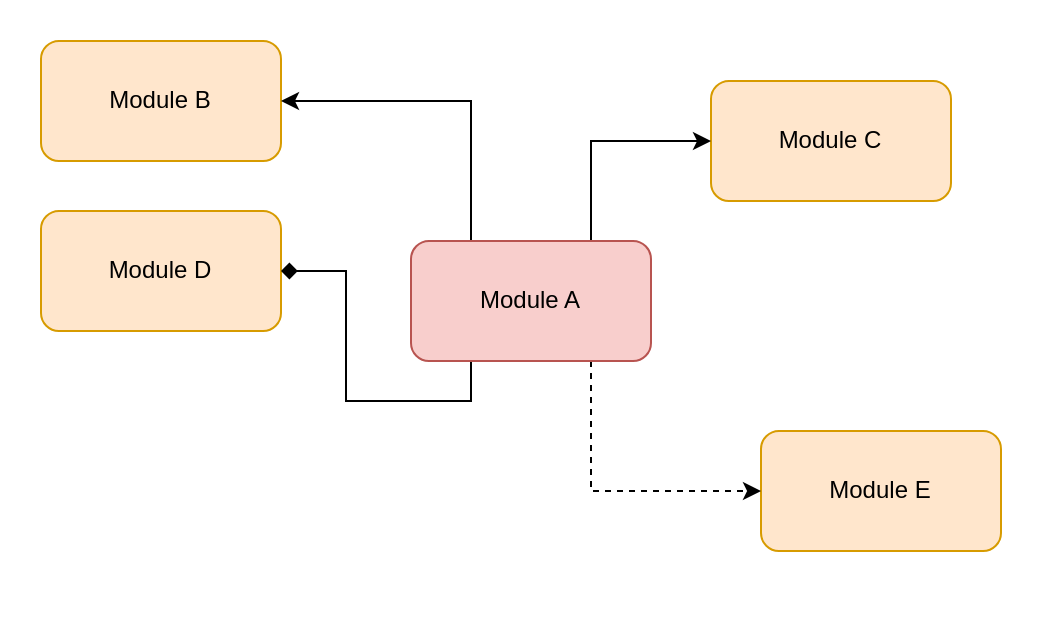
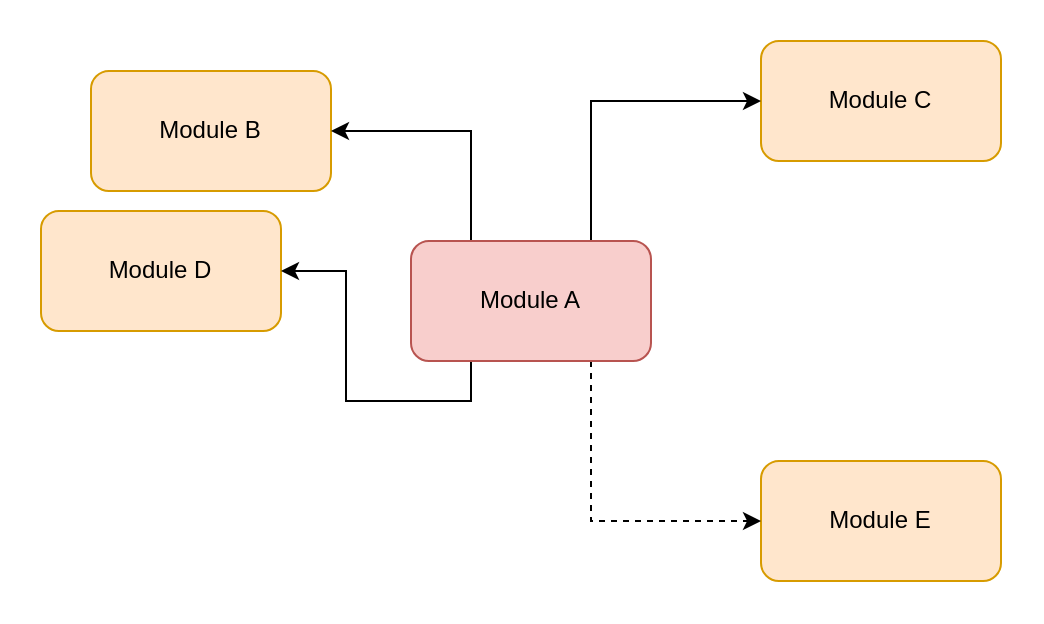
(161, 101) -> (211, 131)
(831, 141) -> (881, 101)
(297, 271) -> (296, 271)
(881, 491) -> (881, 521)
